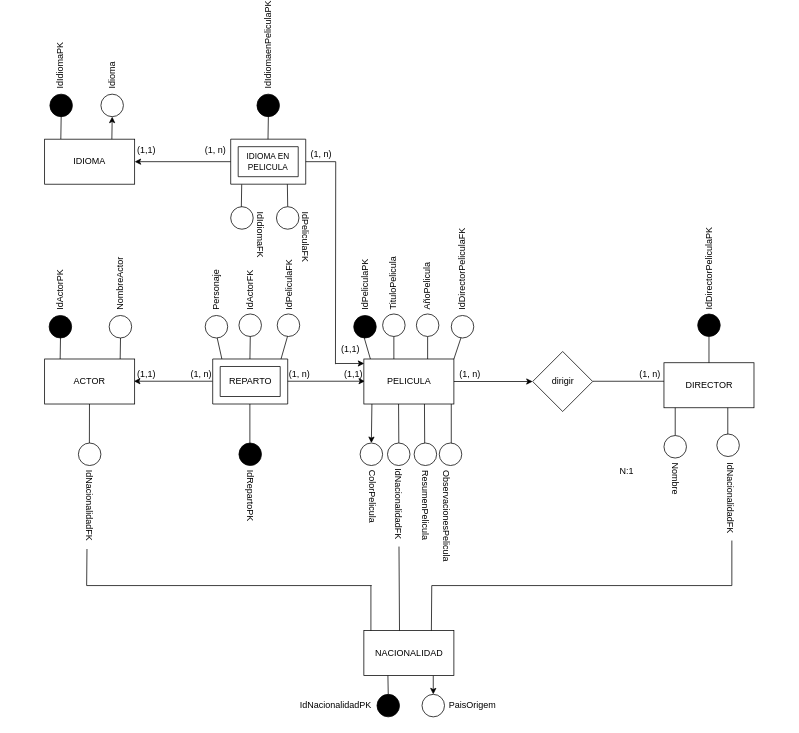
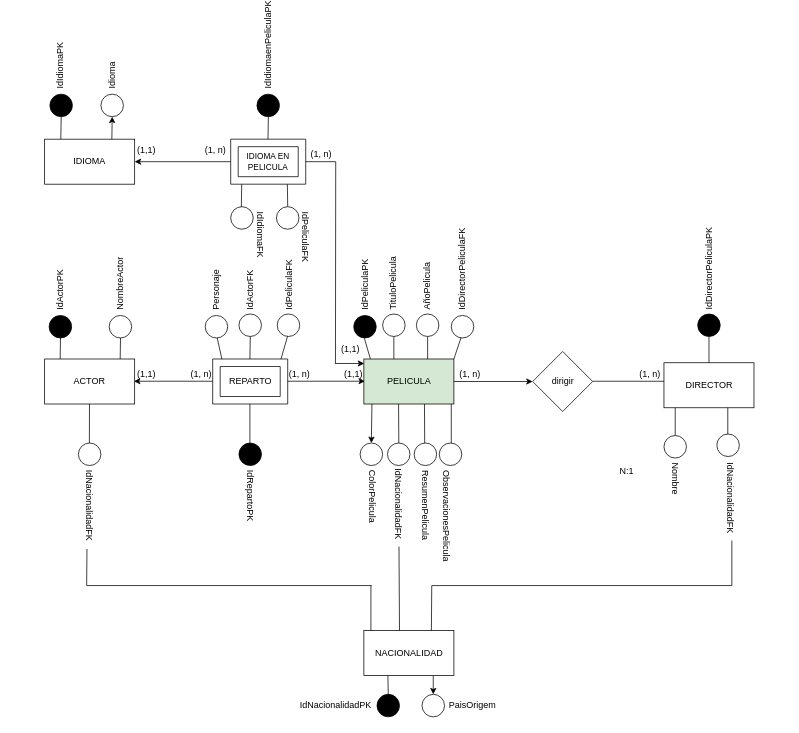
(409, 381) -> (409, 381)
